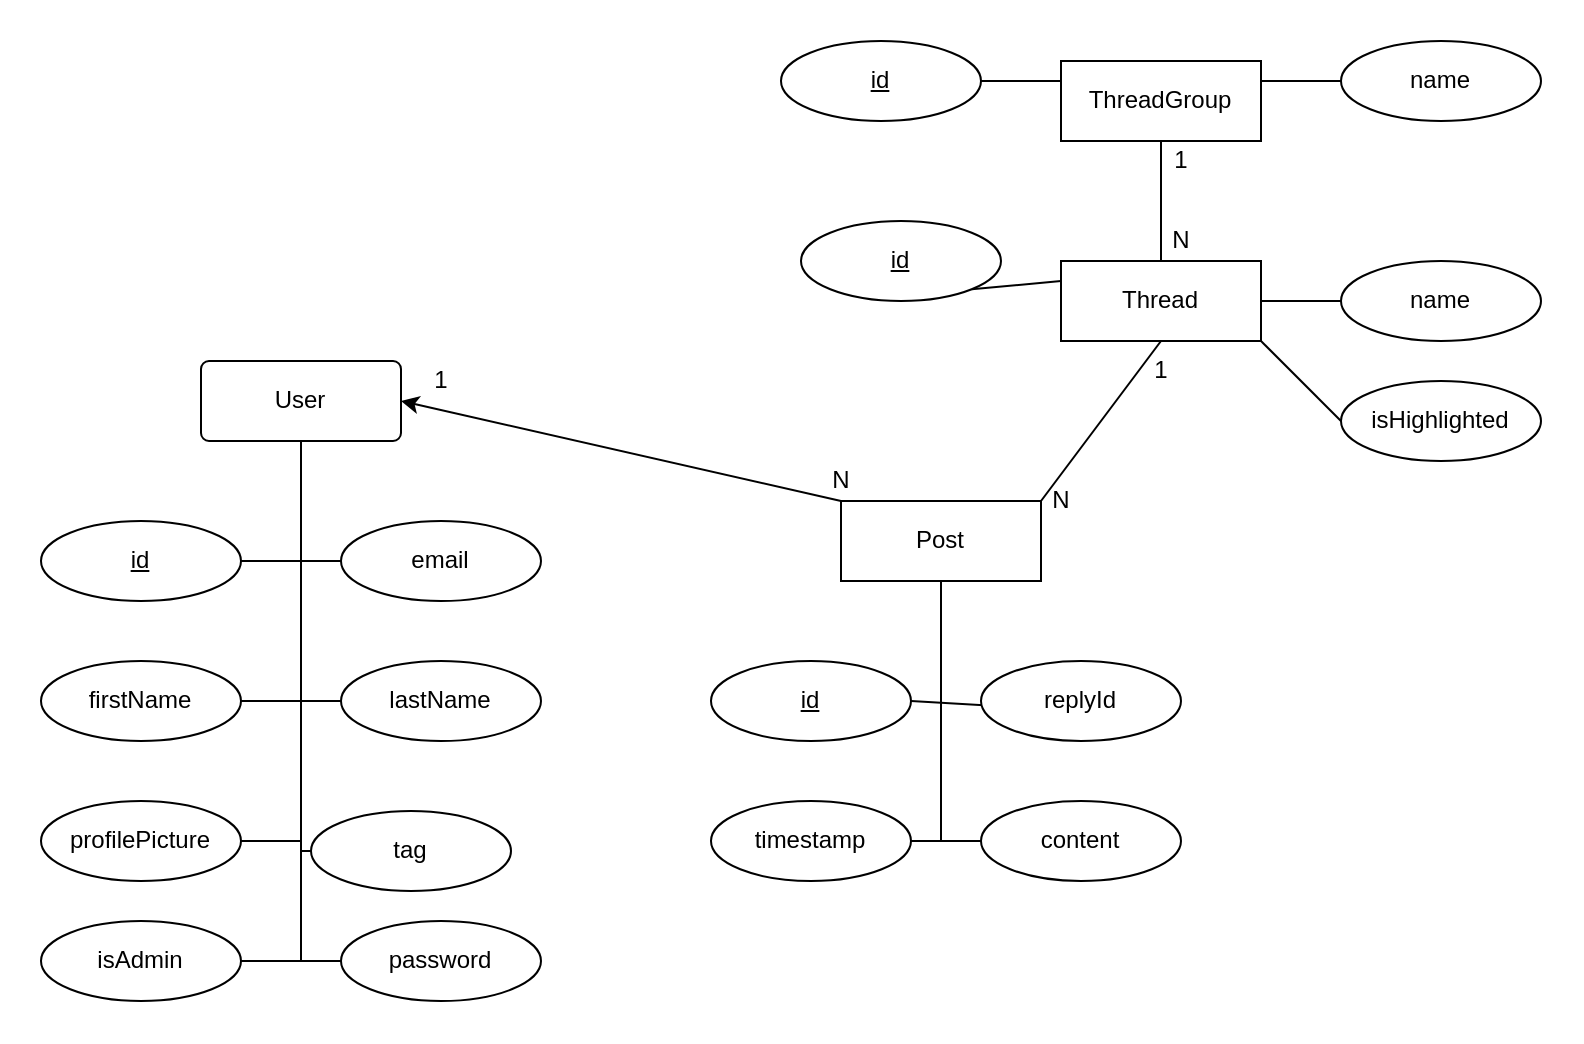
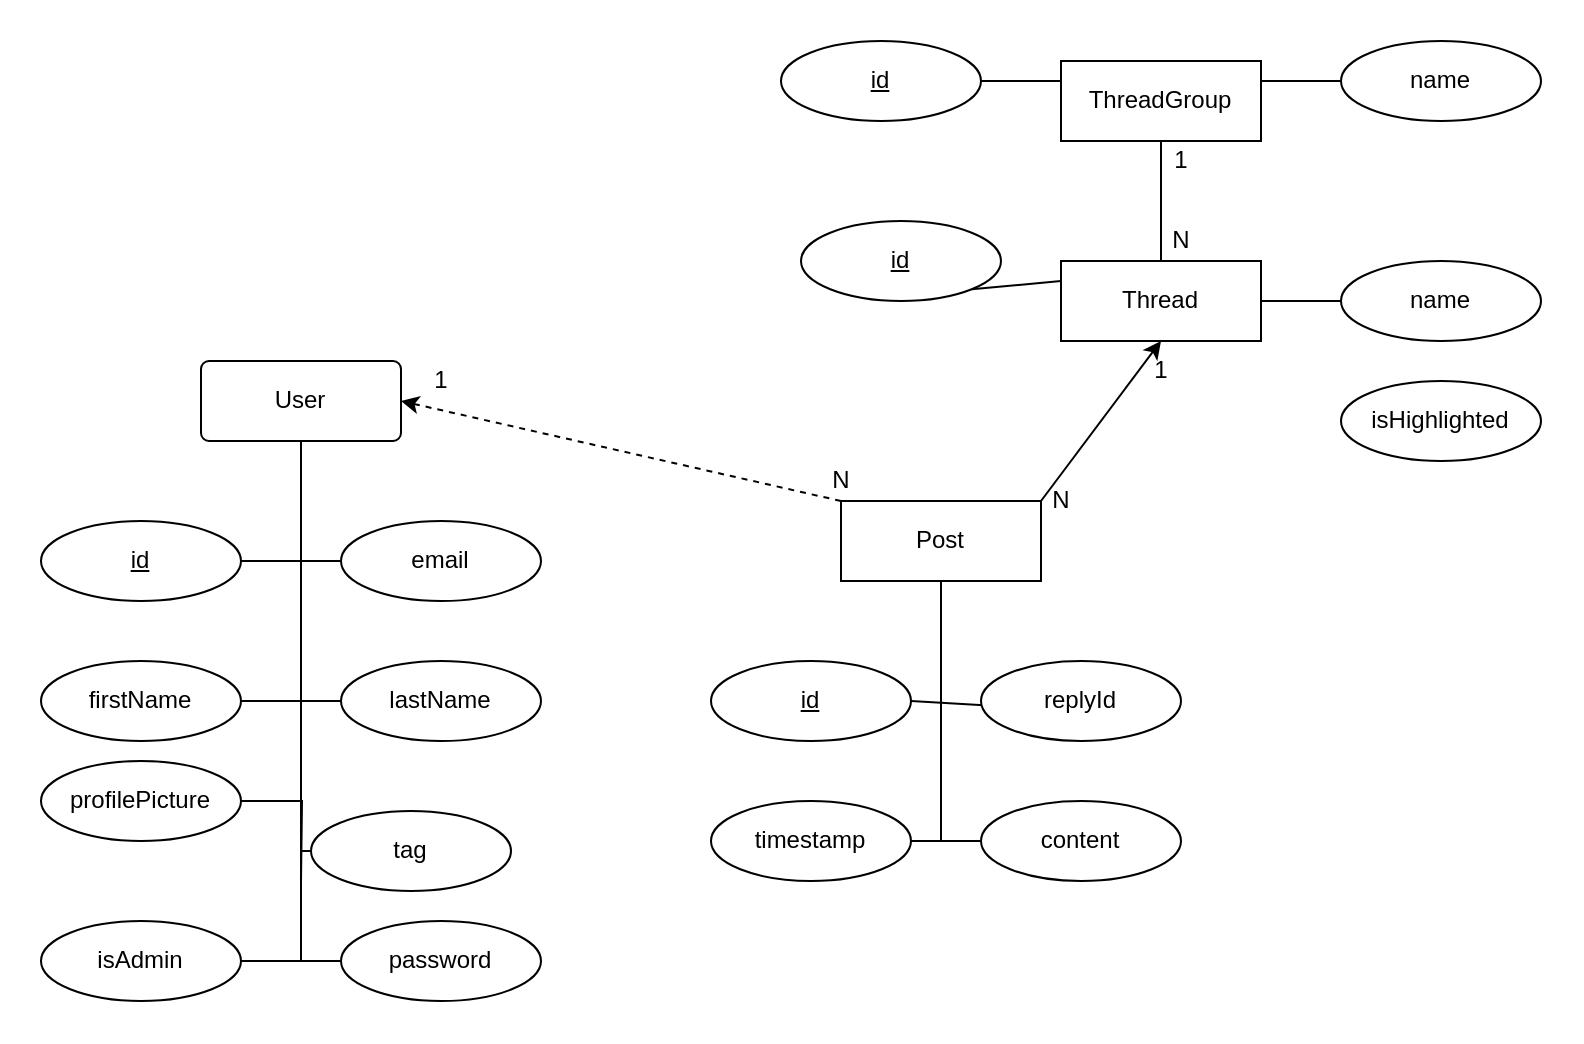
(1155, 349) -> (1152, 353)
(1301, 381) -> none
(628, 453) -> (628, 453)
(141, 841) -> (141, 801)
